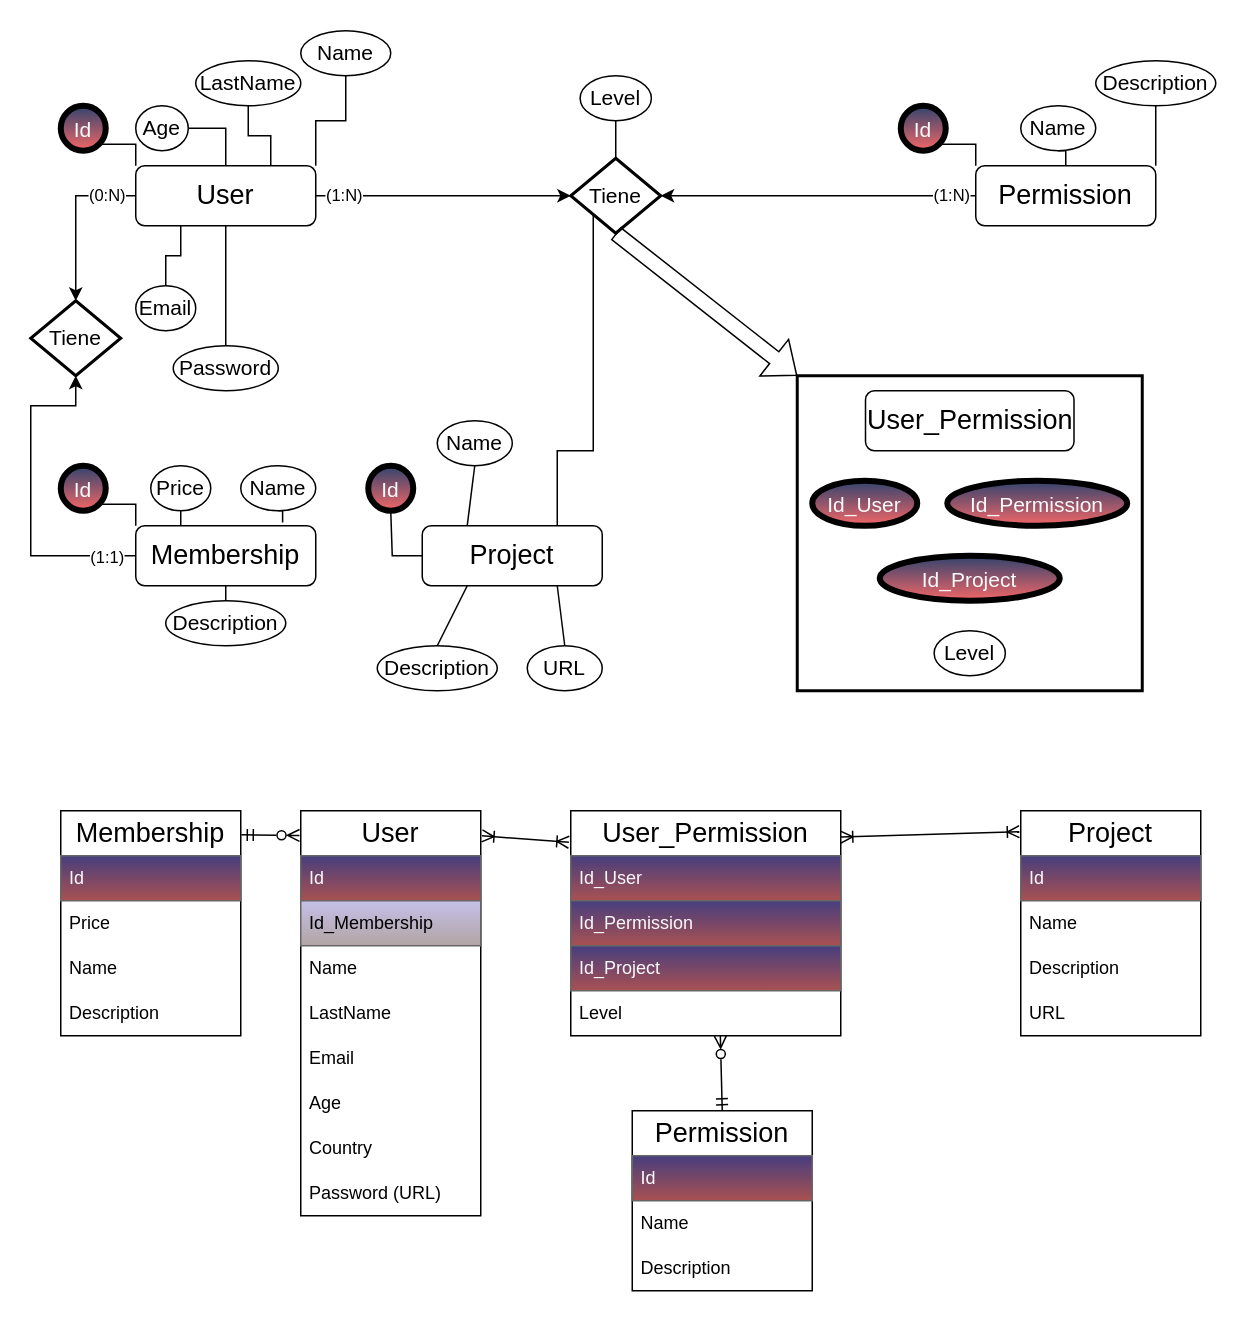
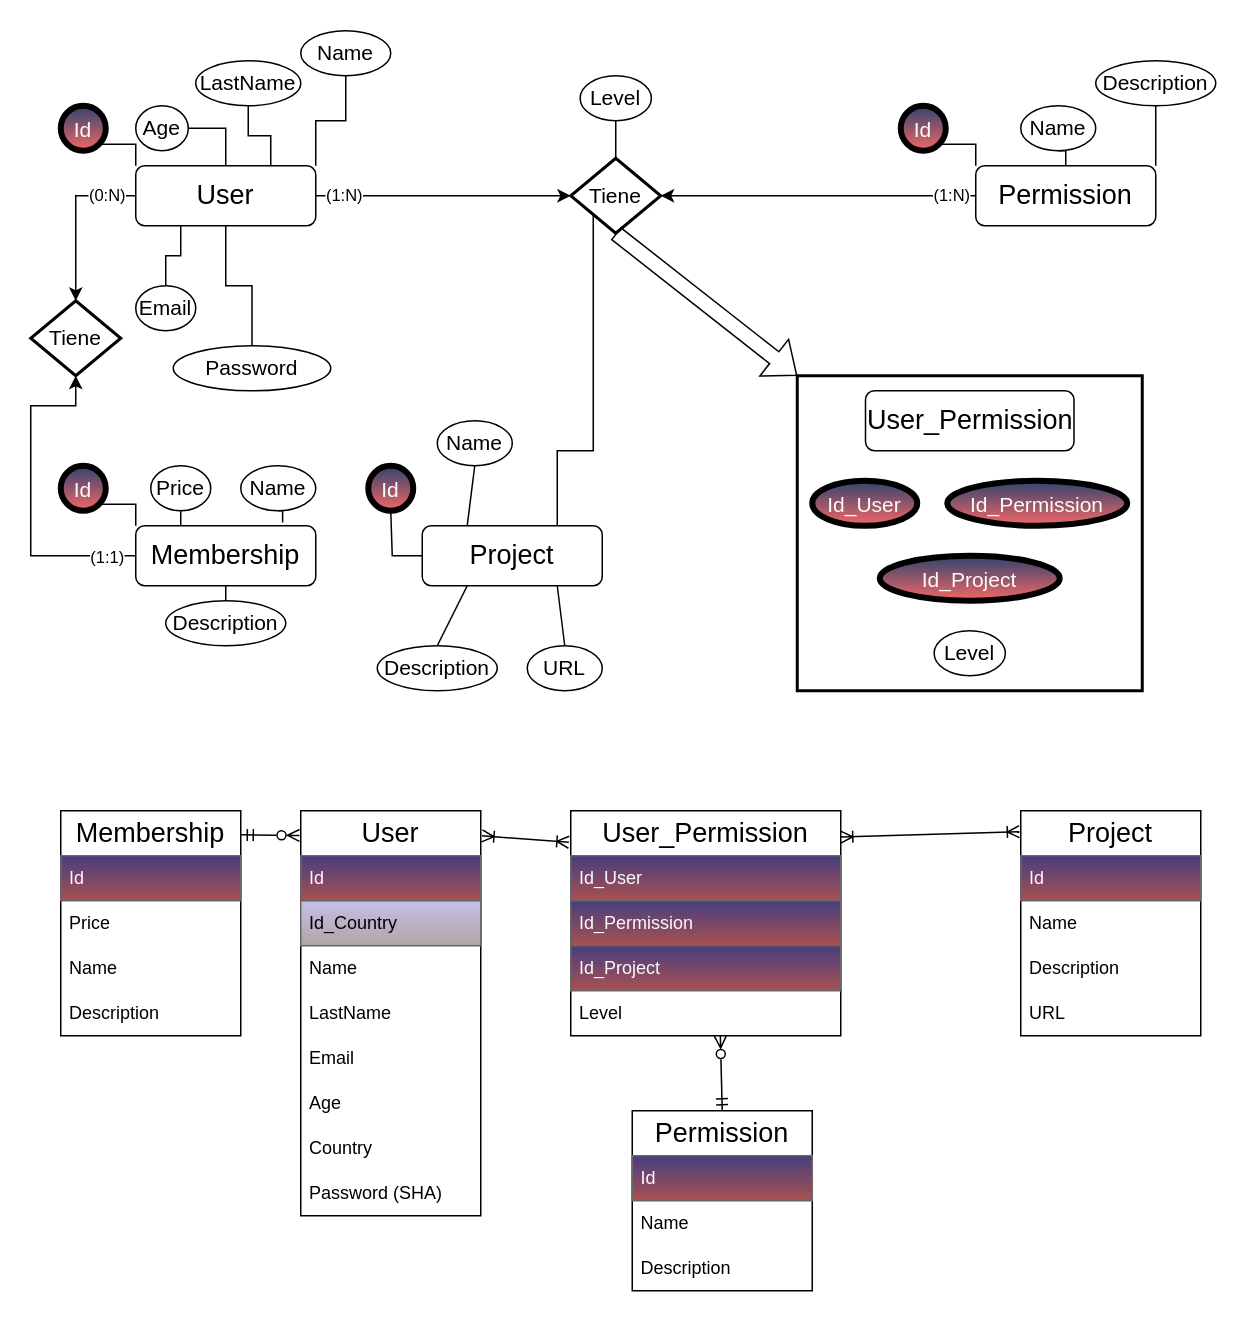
(226, 368) -> (252, 368)
(373, 923) -> (360, 923)
(378, 1193) -> (378, 1193)
